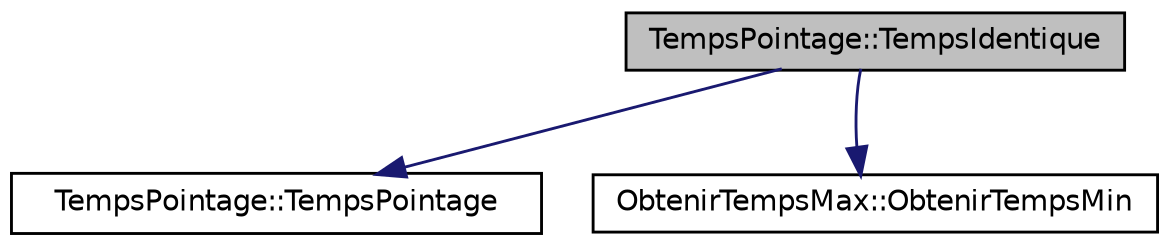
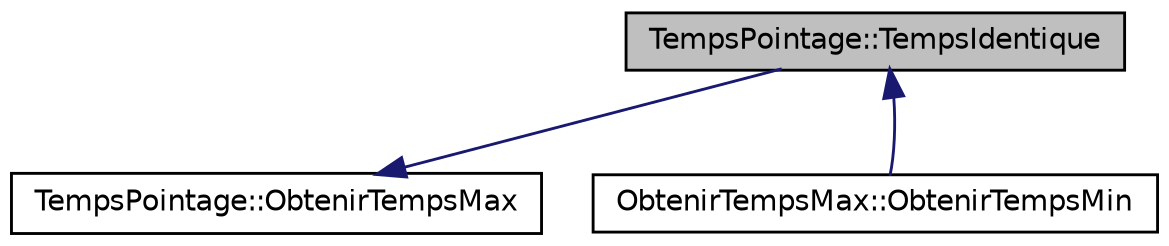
(856, 108) -> (894, 137)
(276, 203) -> (276, 203)
